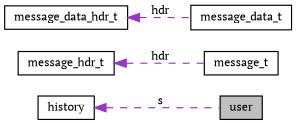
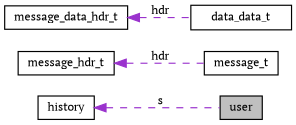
(241, 18) -> (241, 18)
